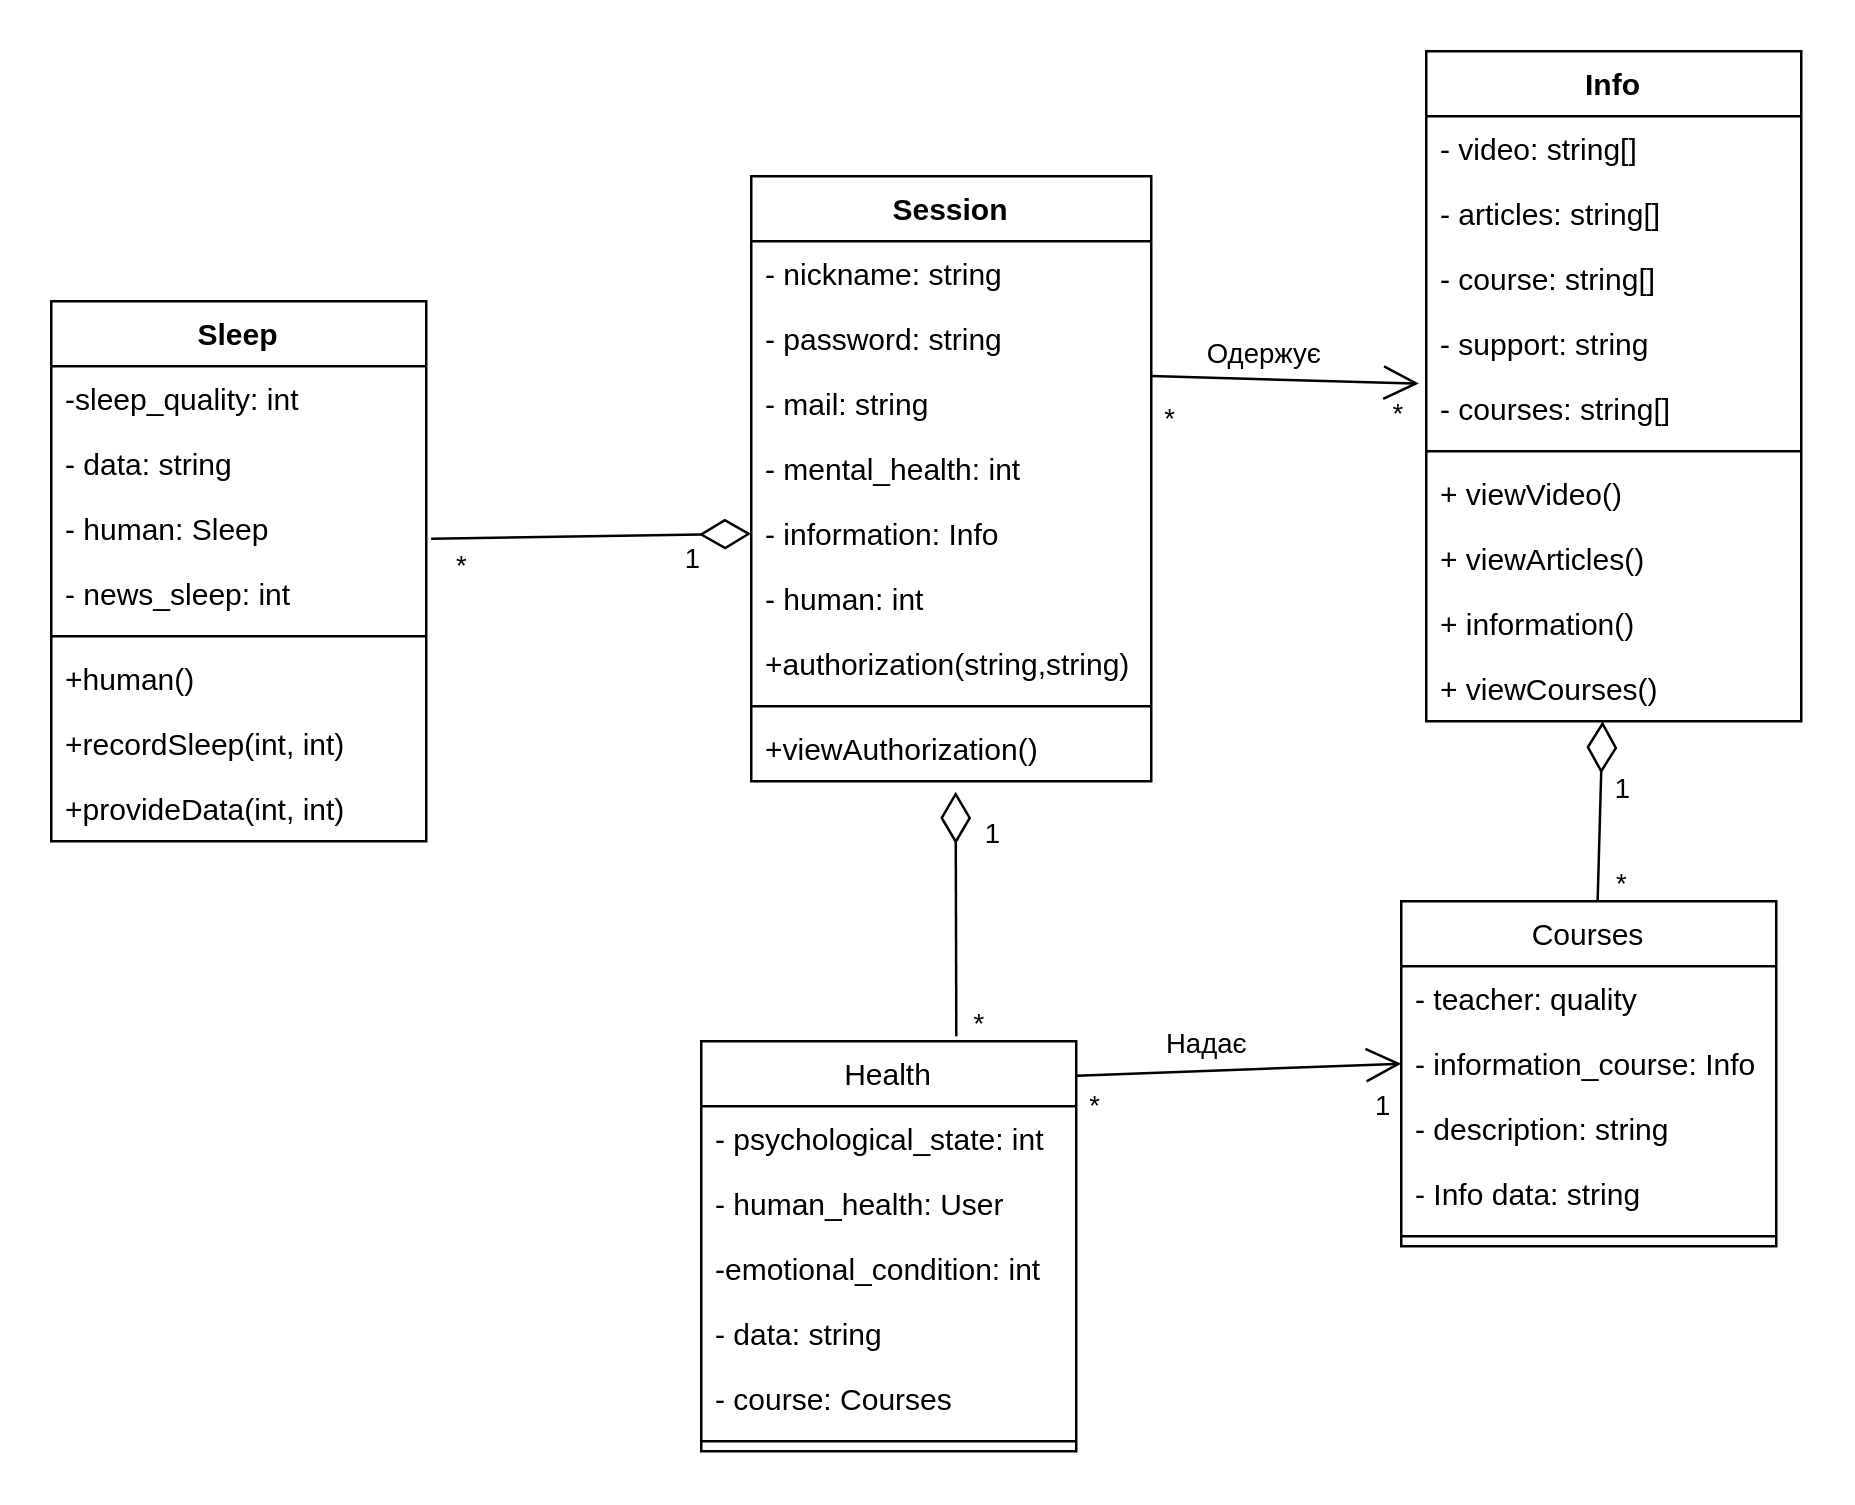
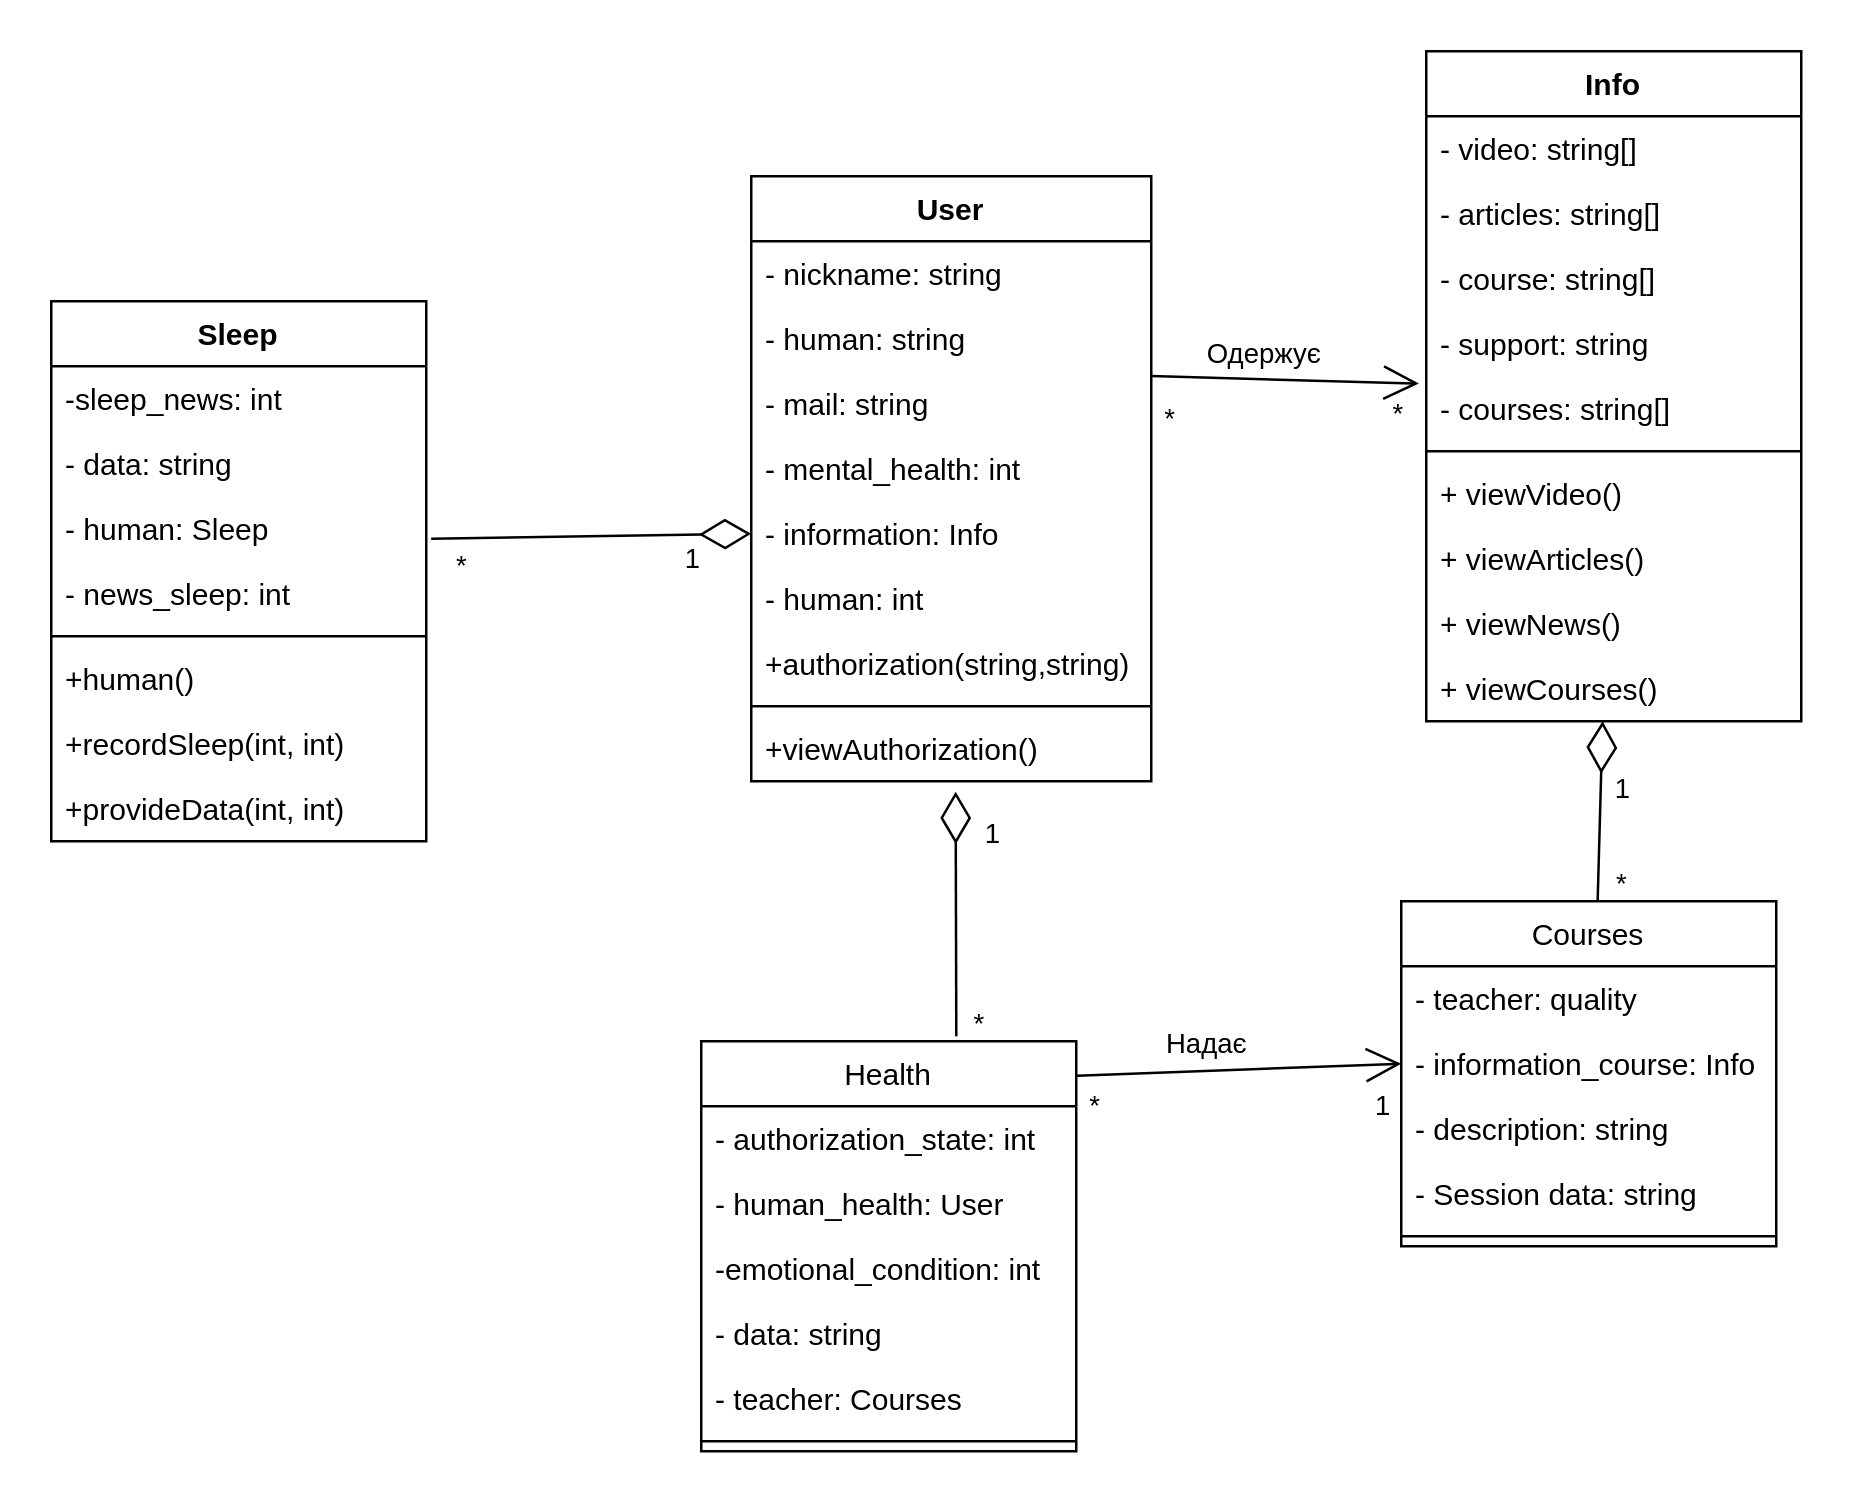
(950, 210) -> (950, 210)
(905, 340) -> (879, 340)
(201, 400) -> (184, 400)
(1554, 625) -> (1533, 625)
(906, 1140) -> (910, 1140)
(1555, 1195) -> (1576, 1195)
(850, 1400) -> (858, 1400)
